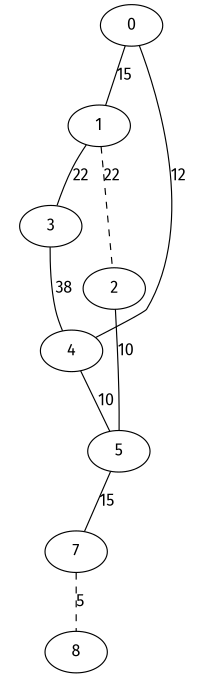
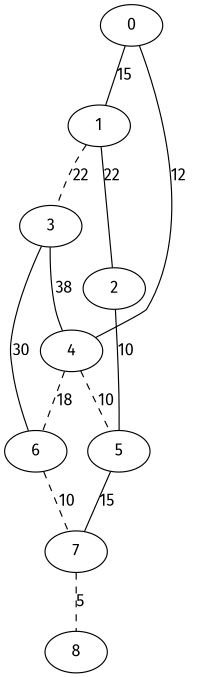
(69, 174) -> (69, 174)
(107, 207) -> (107, 207)
(95, 401) -> (95, 401)
none -> (36, 451)
